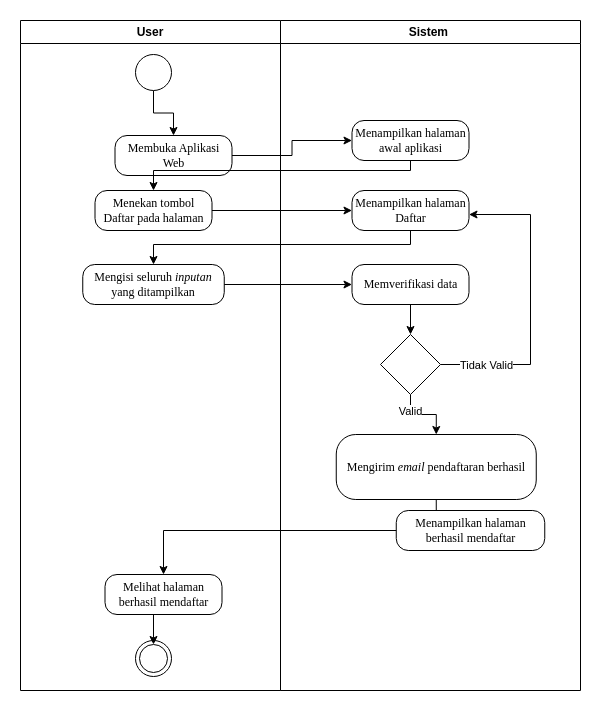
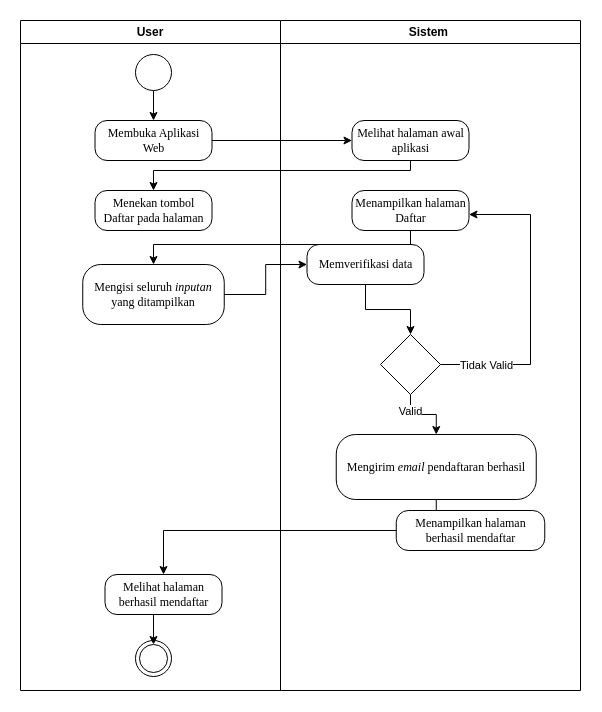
(411, 141) -> (411, 141)
(174, 156) -> (154, 141)
(278, 211) -> none
(154, 285) -> (154, 295)
(411, 285) -> (366, 265)
